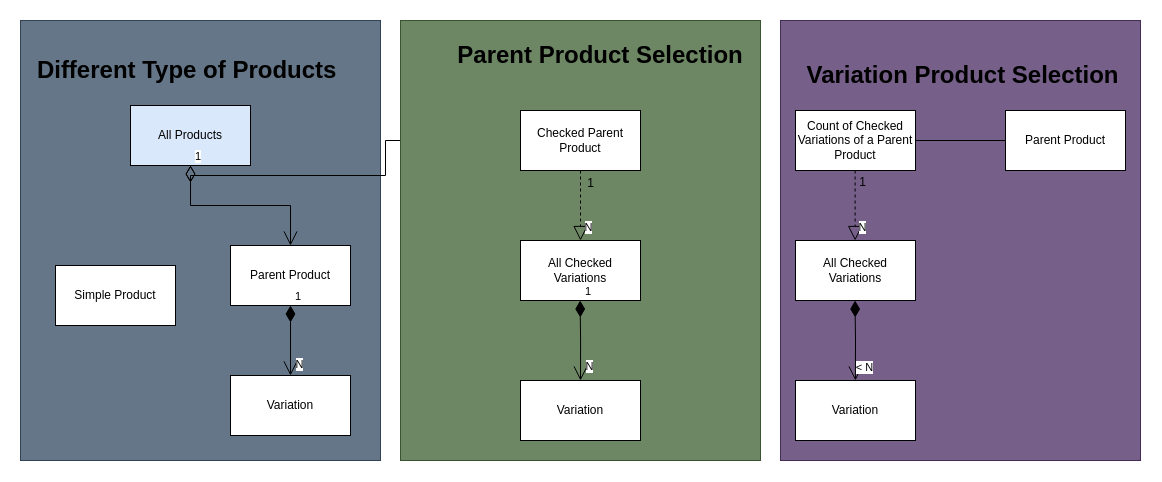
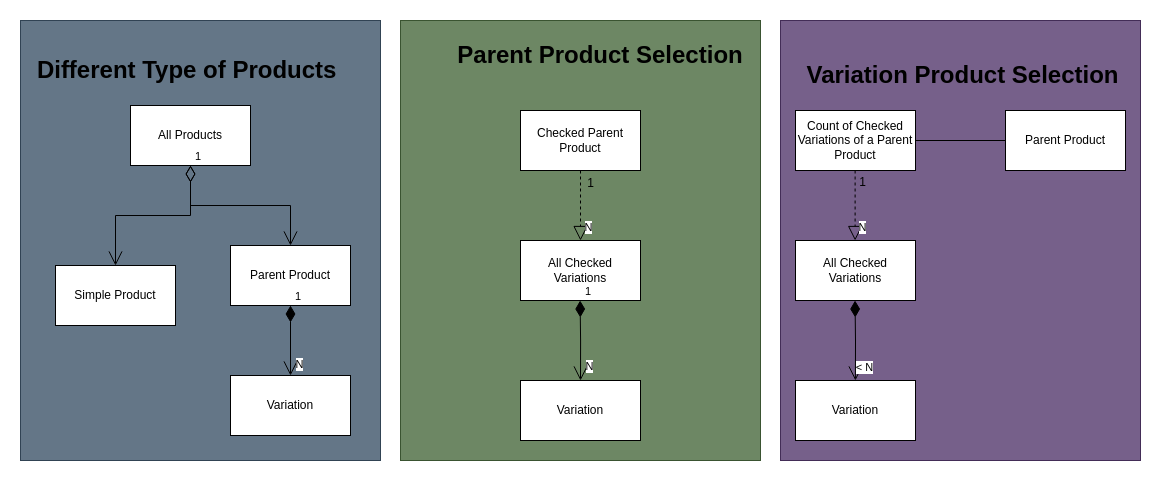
(191, 136) -> (191, 136)
(311, 176) -> (134, 216)
